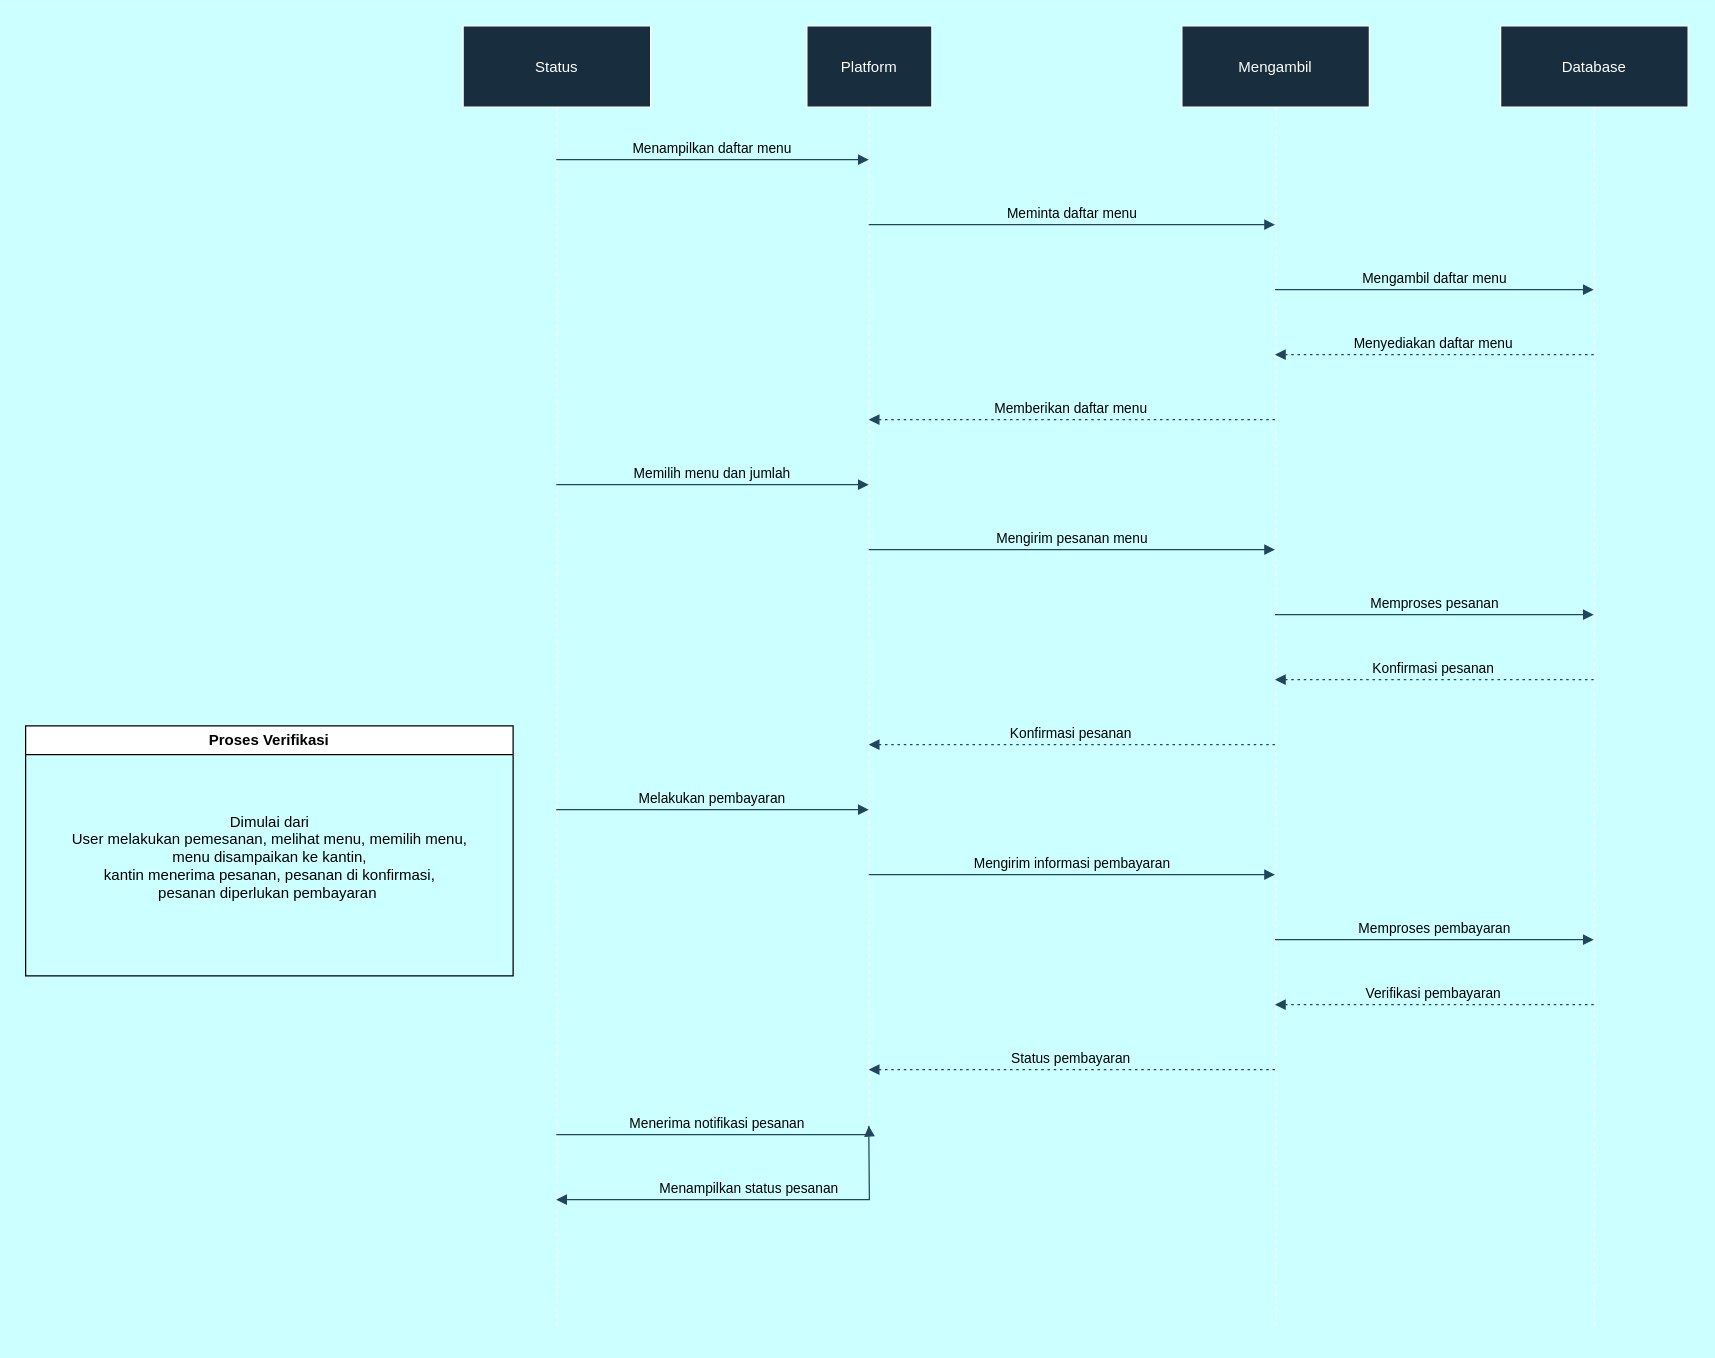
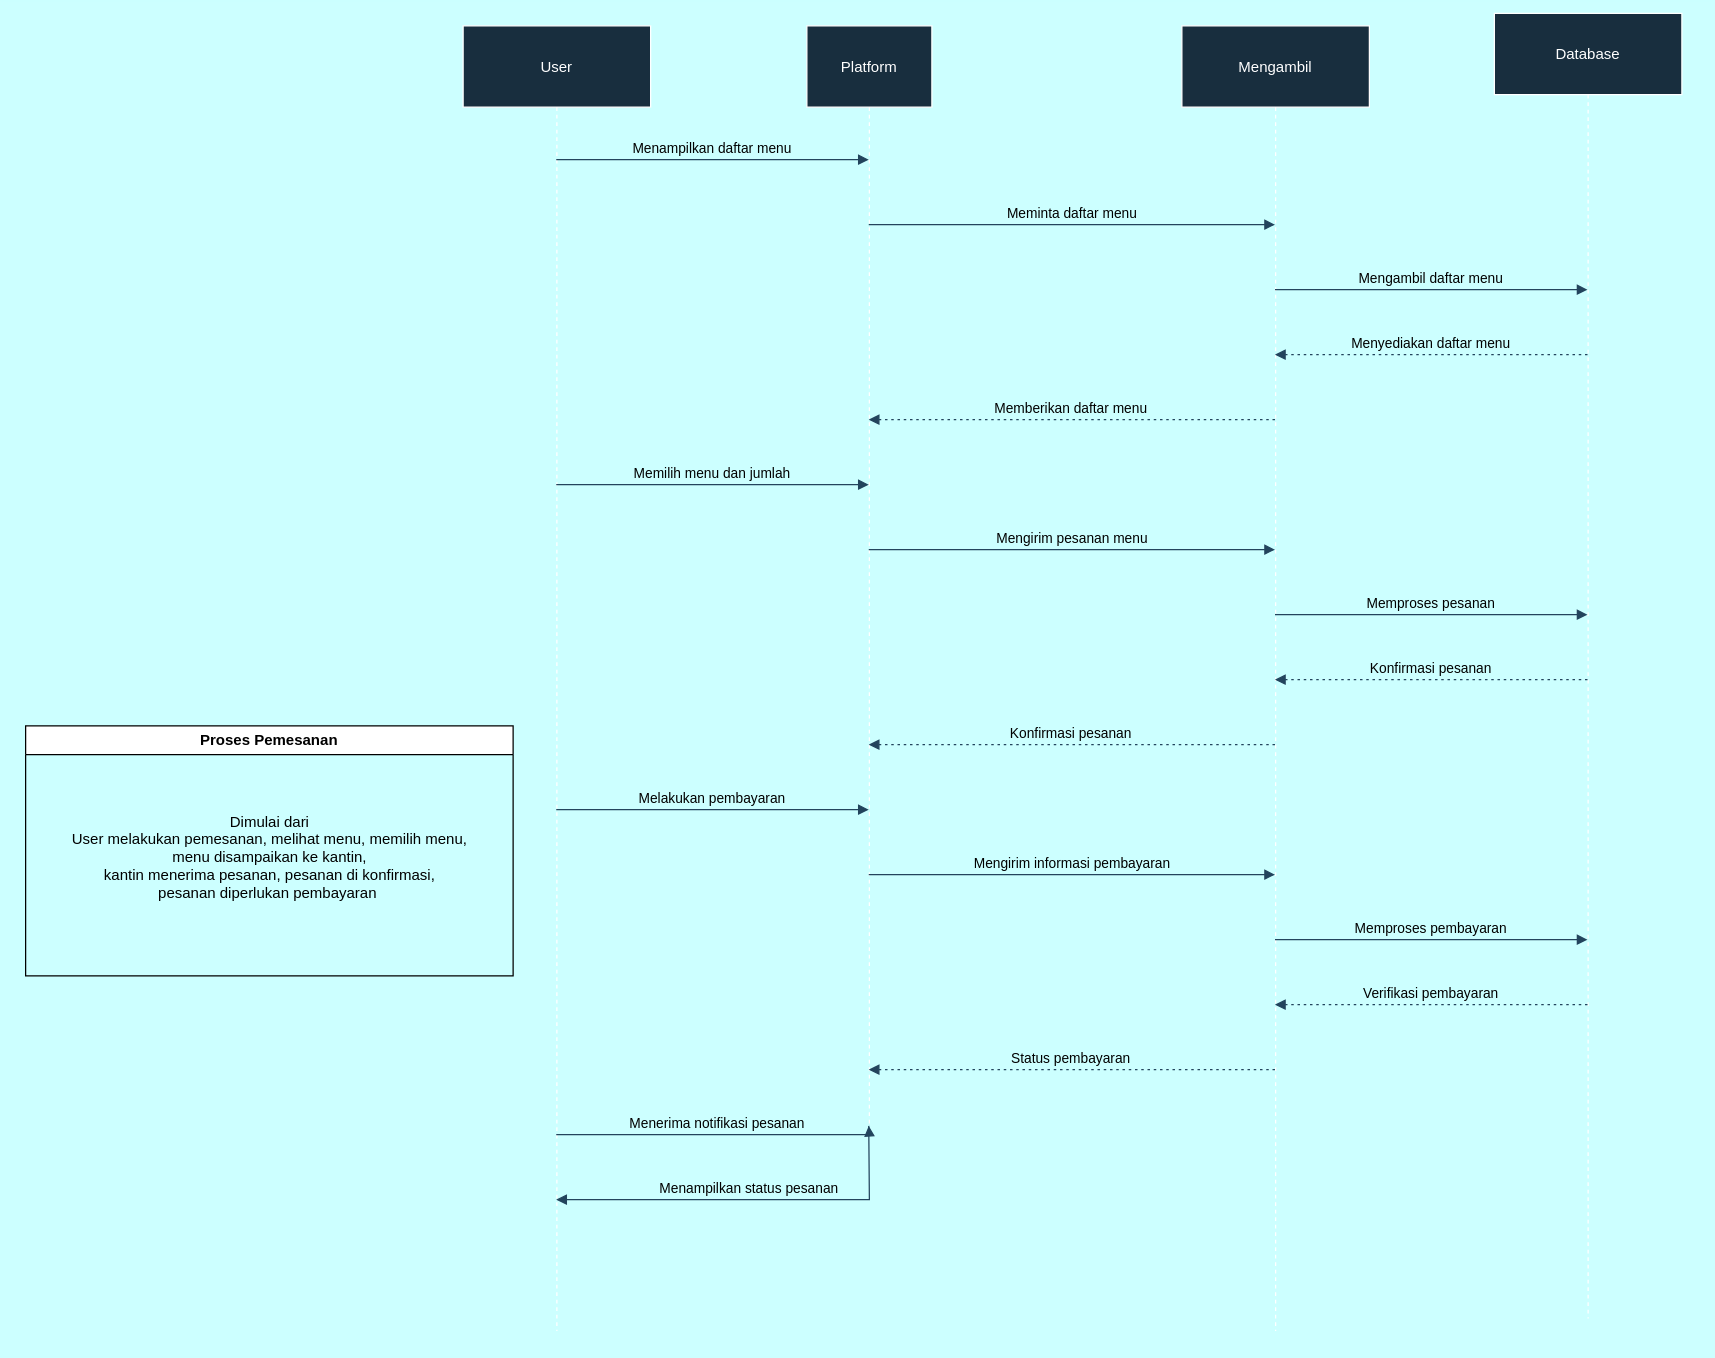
(557, 67) -> (557, 67)
(1594, 678) -> (1588, 666)
(269, 741) -> (269, 741)
